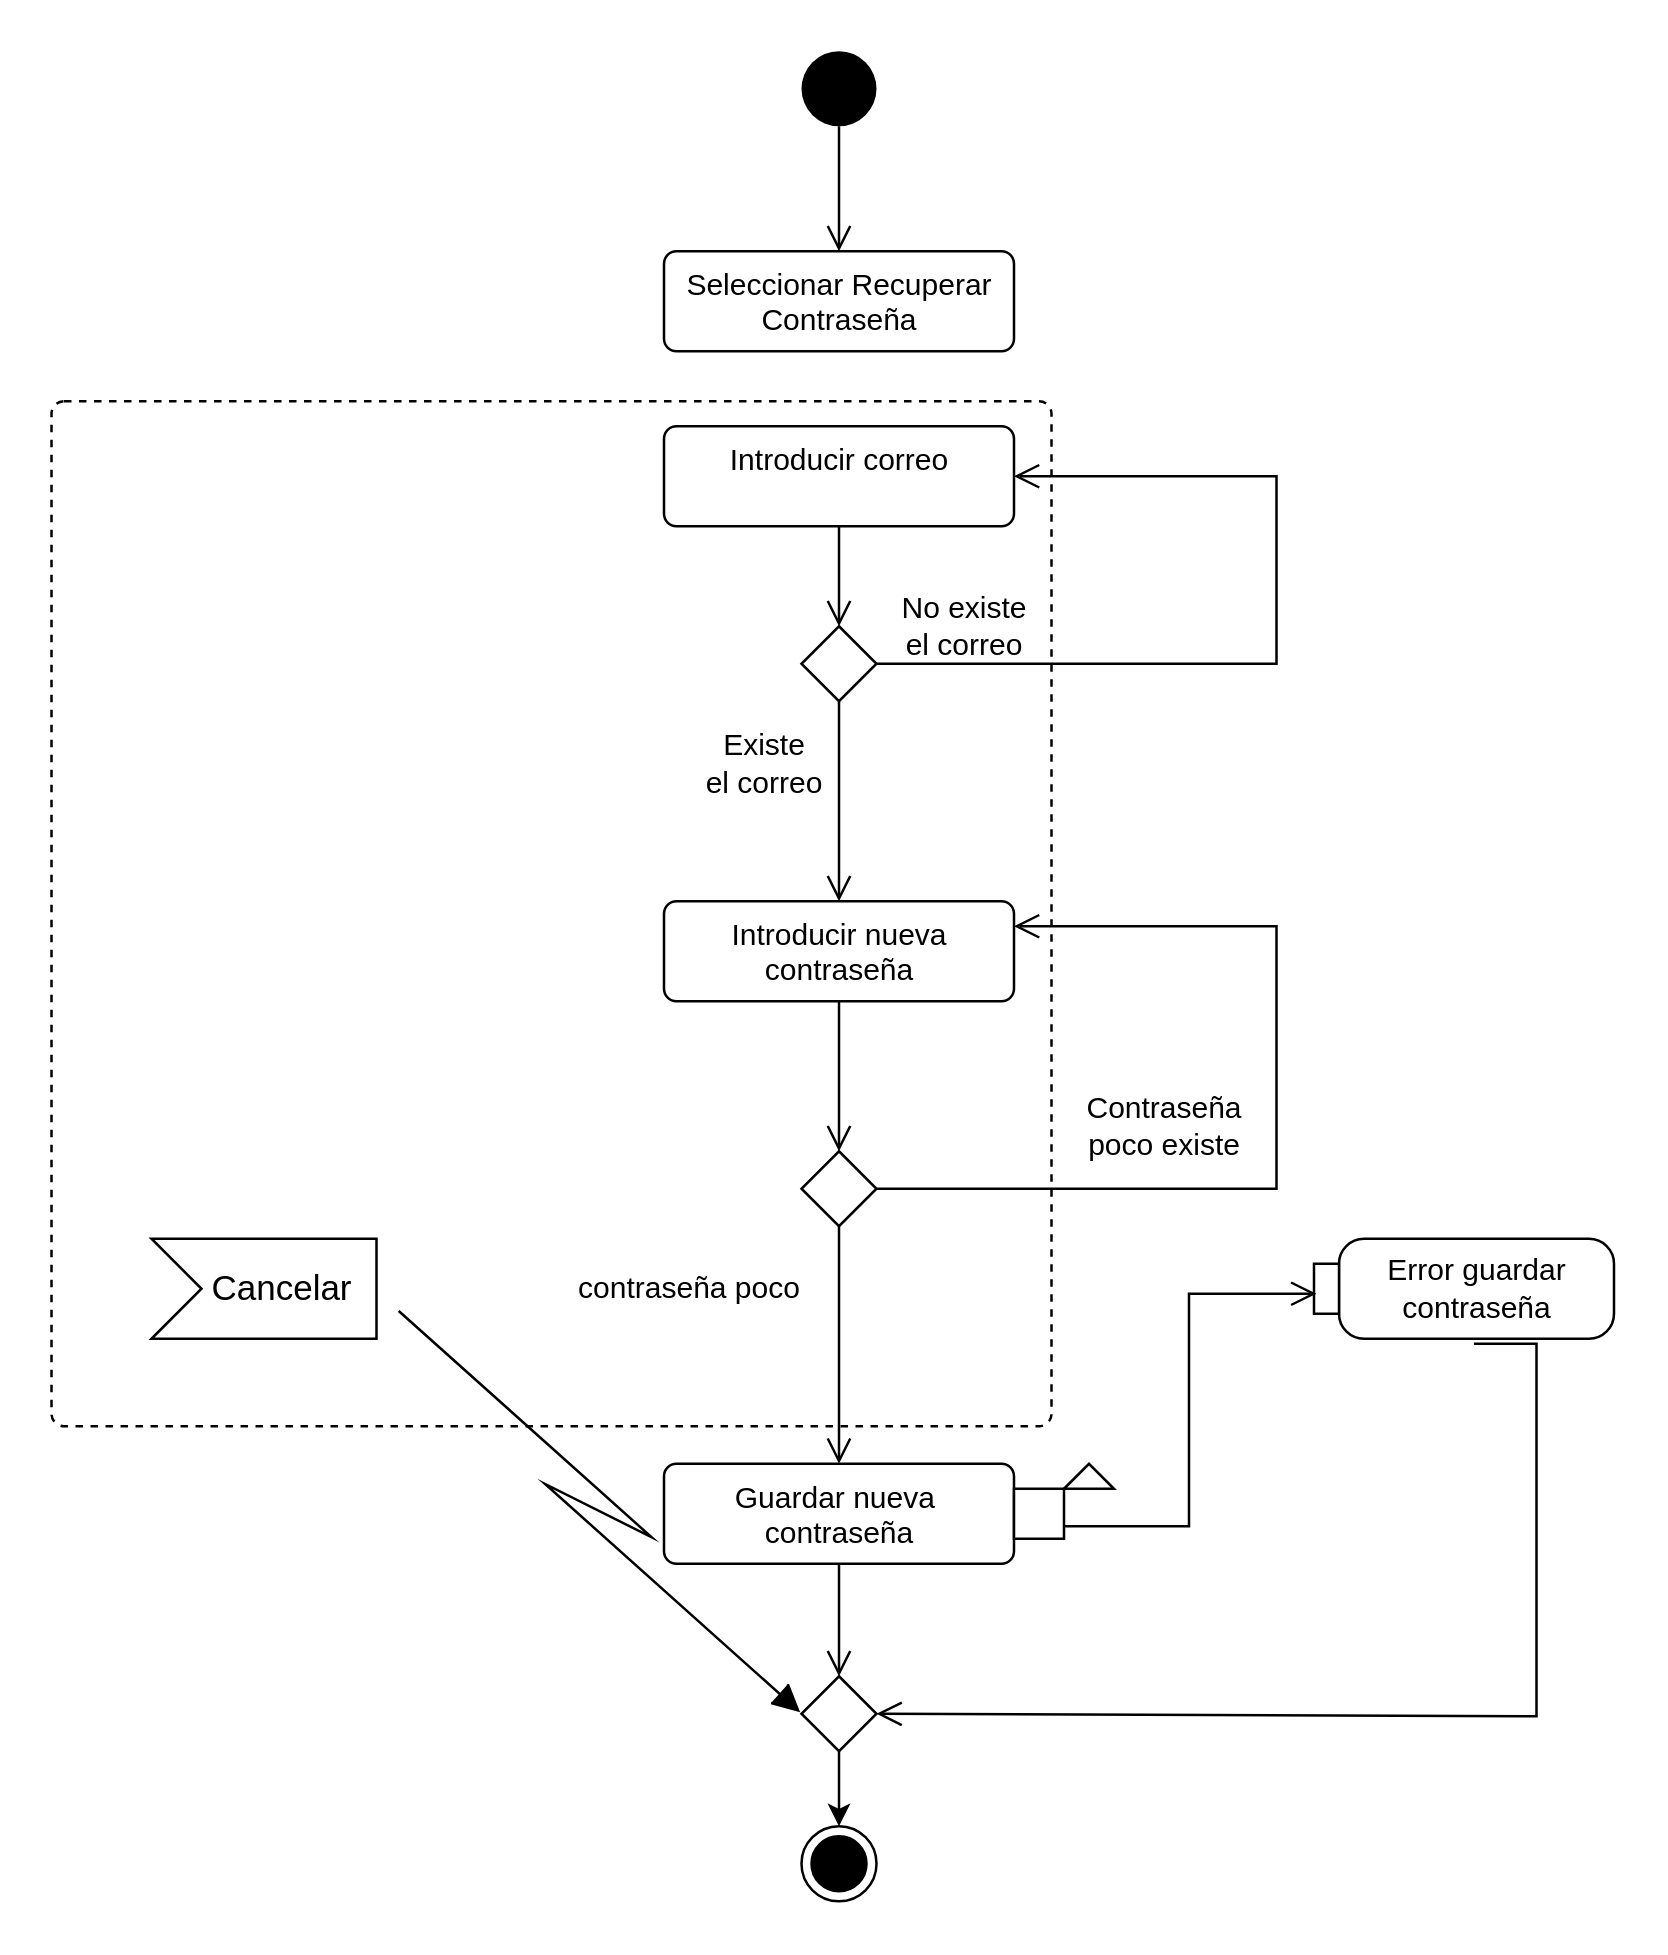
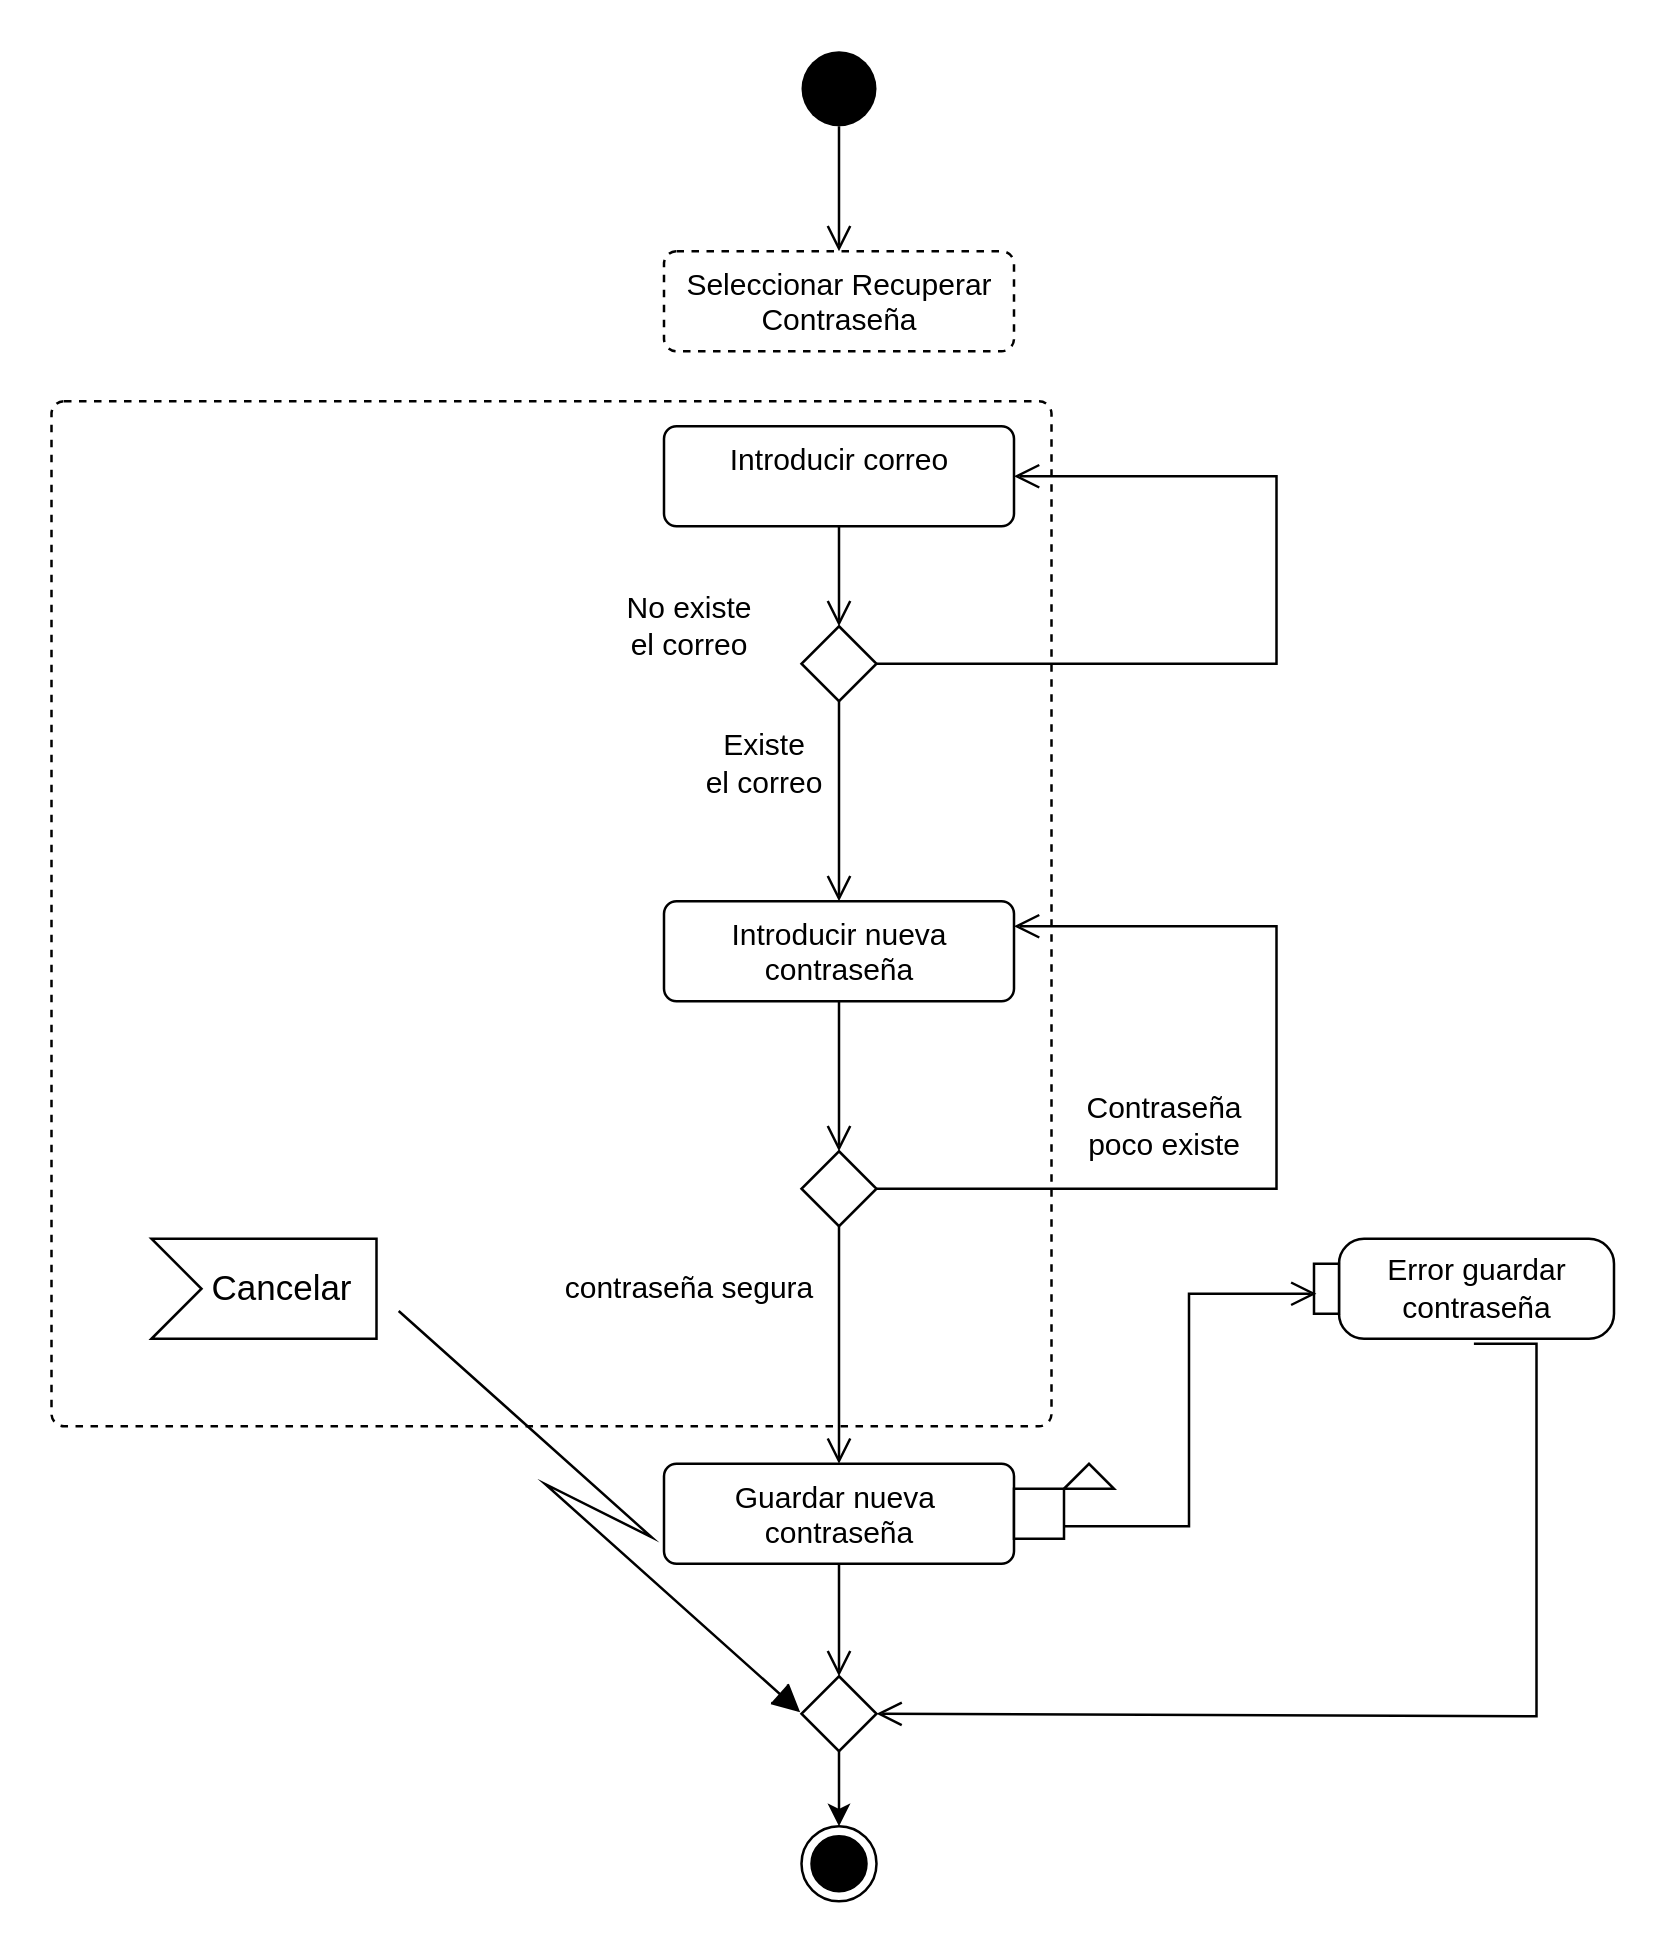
(839, 301) -> (839, 301)
(964, 626) -> (689, 626)
(690, 1289) -> (690, 1289)
